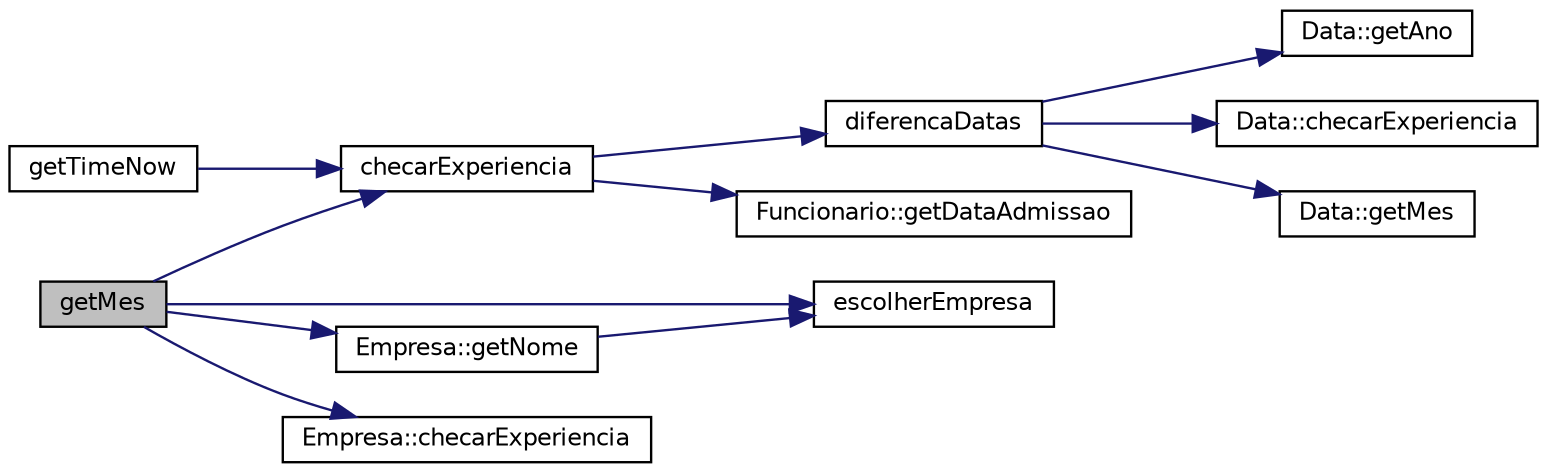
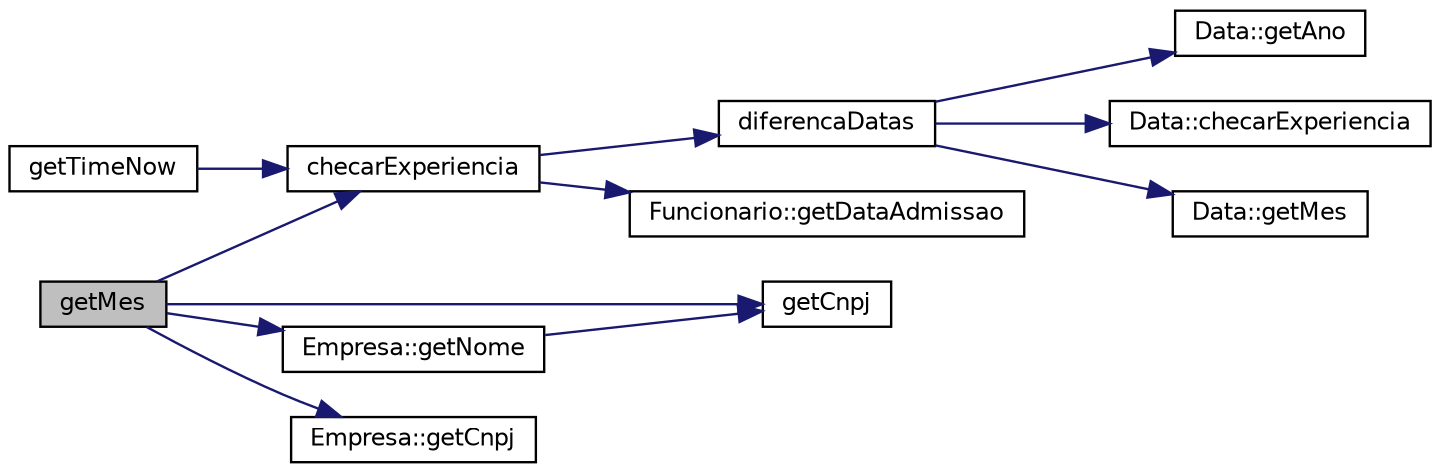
(934, 304) -> (827, 304)
(467, 440) -> (413, 440)
